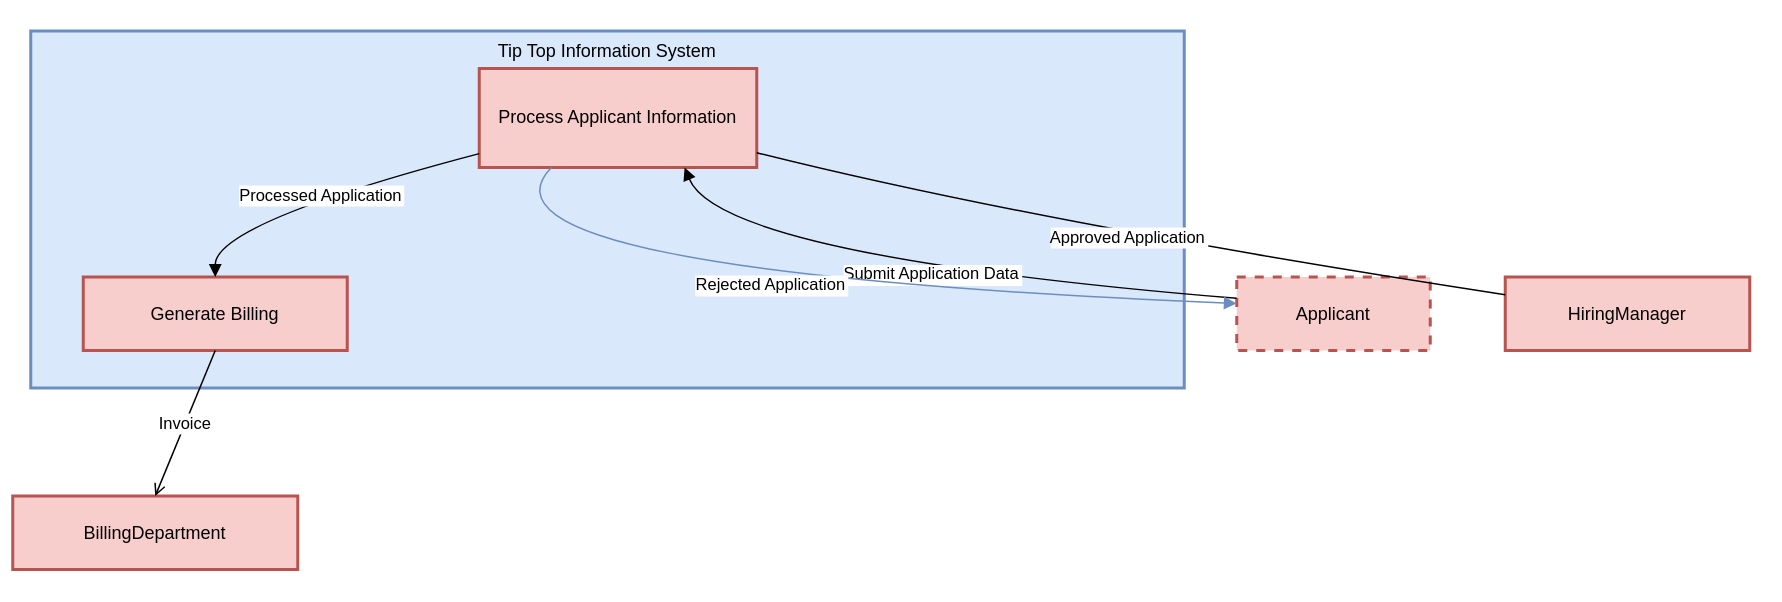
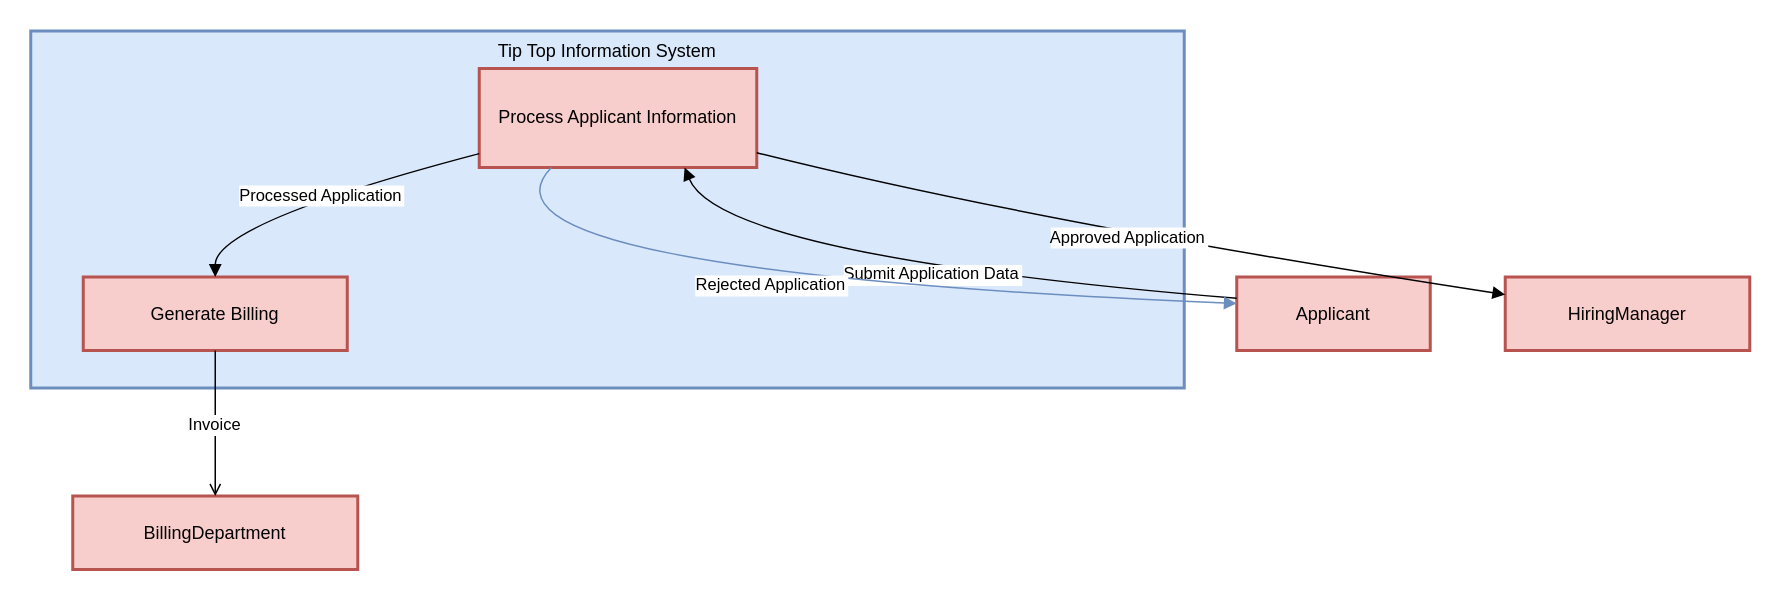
(1497, 293) -> (1491, 292)
(1334, 314) -> (1334, 314)
(155, 533) -> (215, 533)
